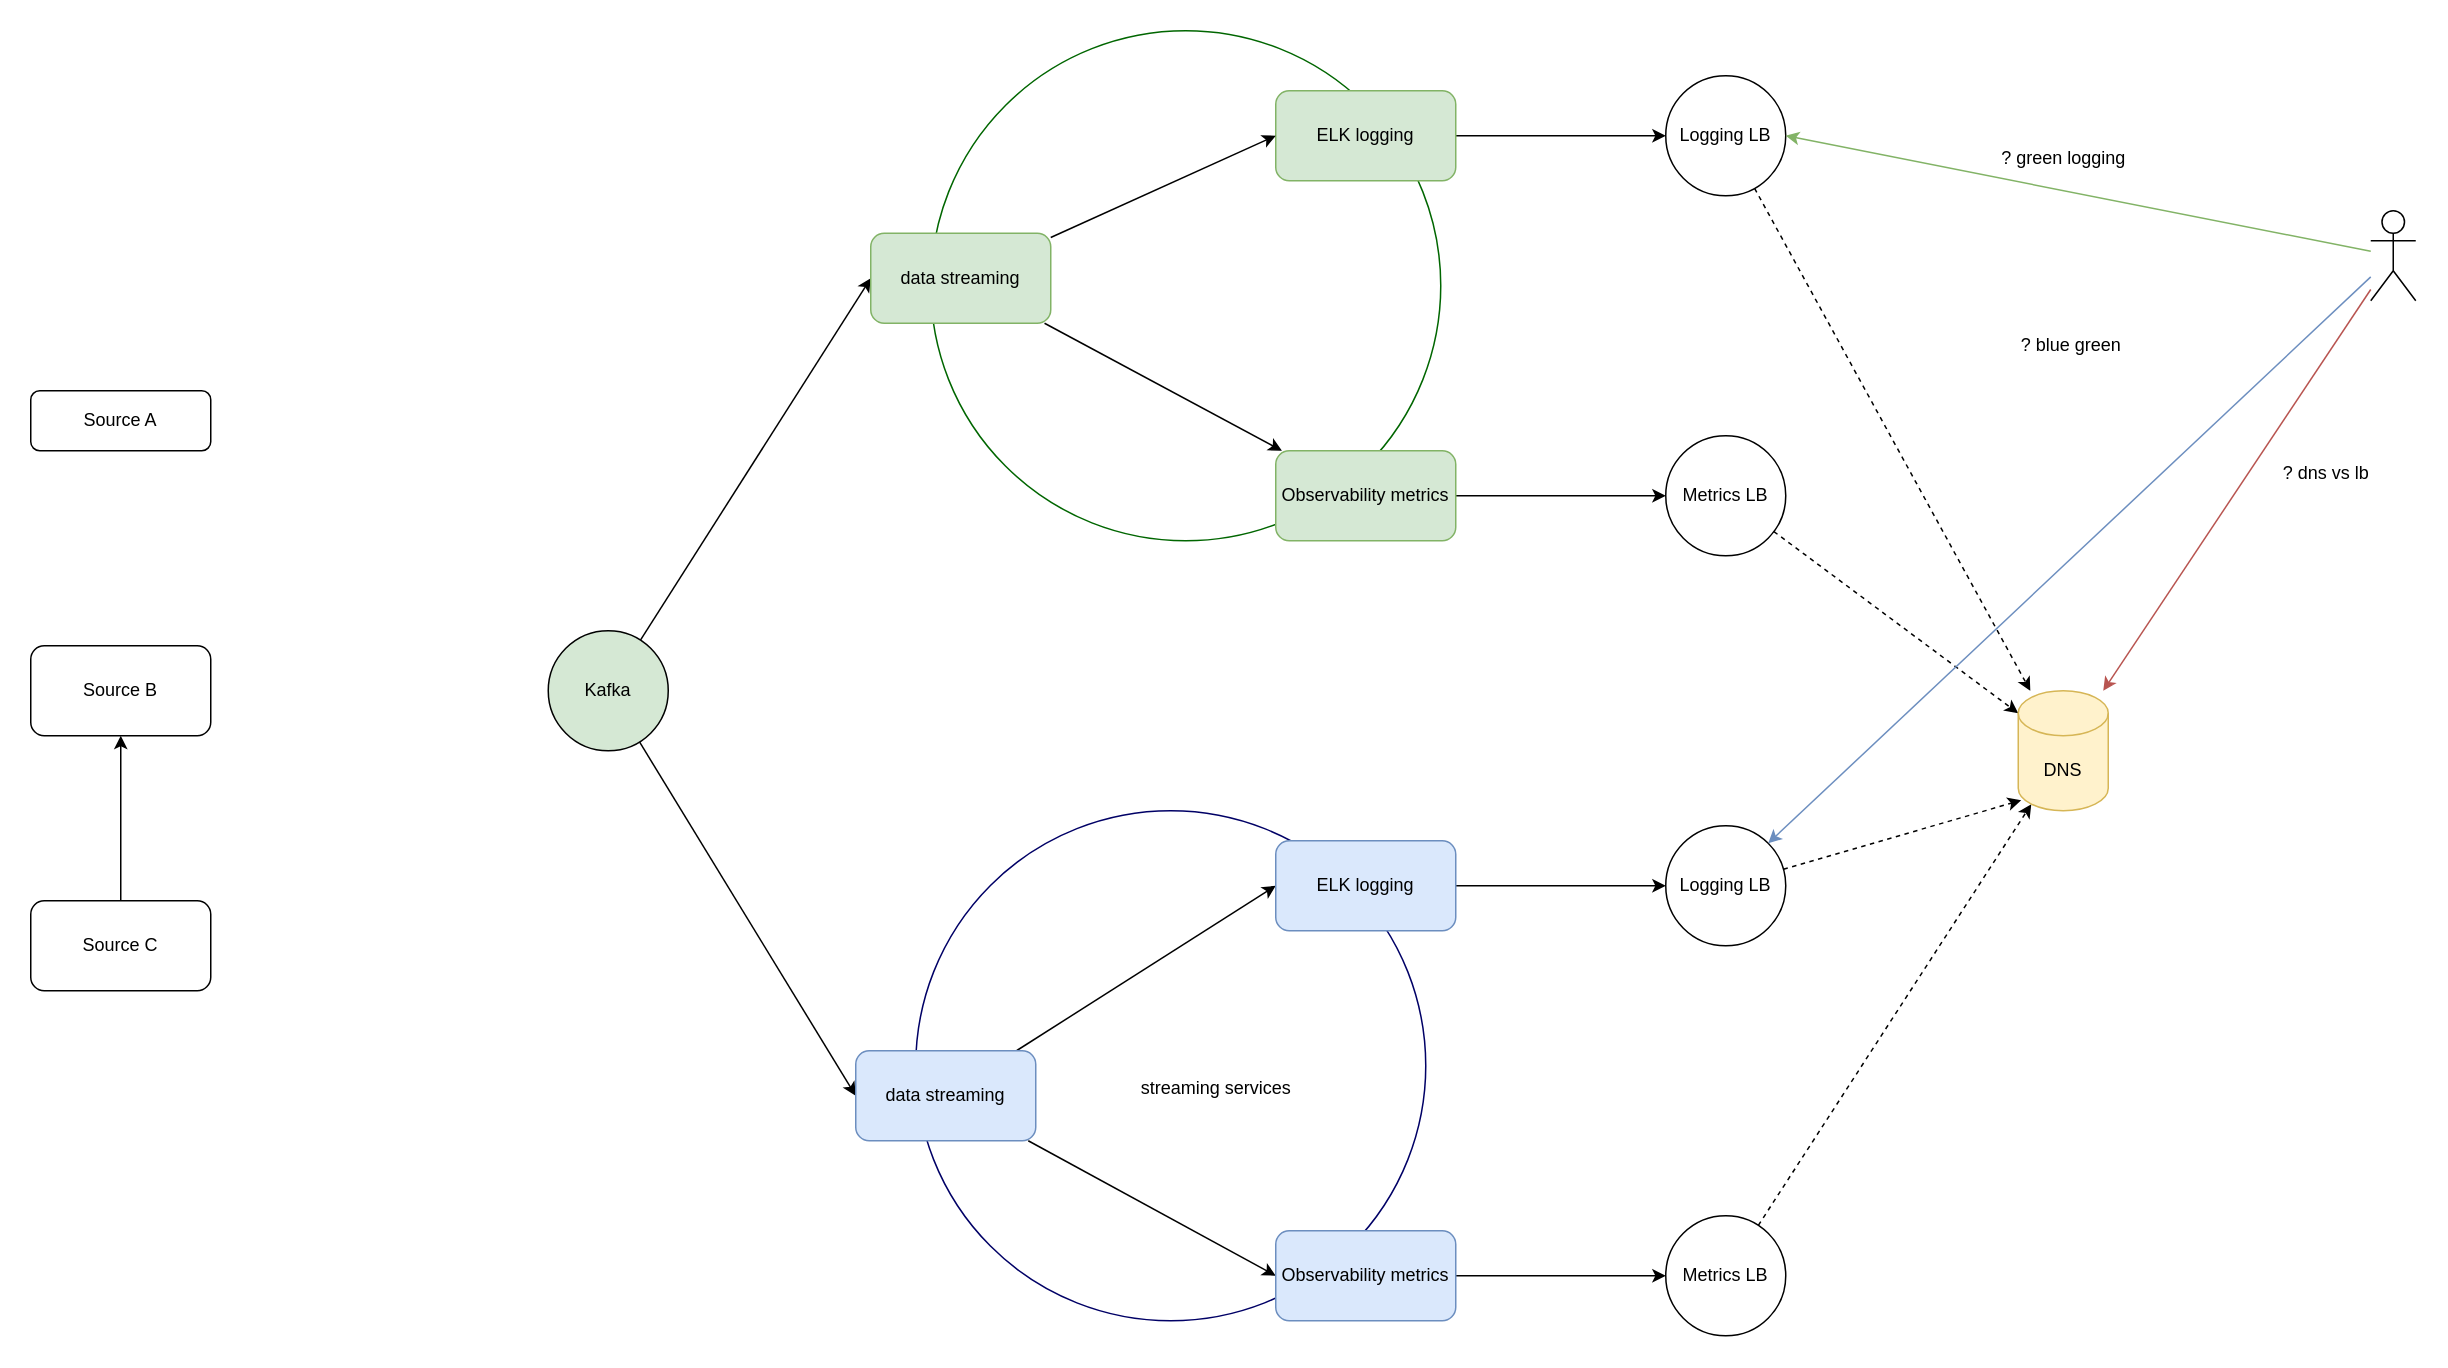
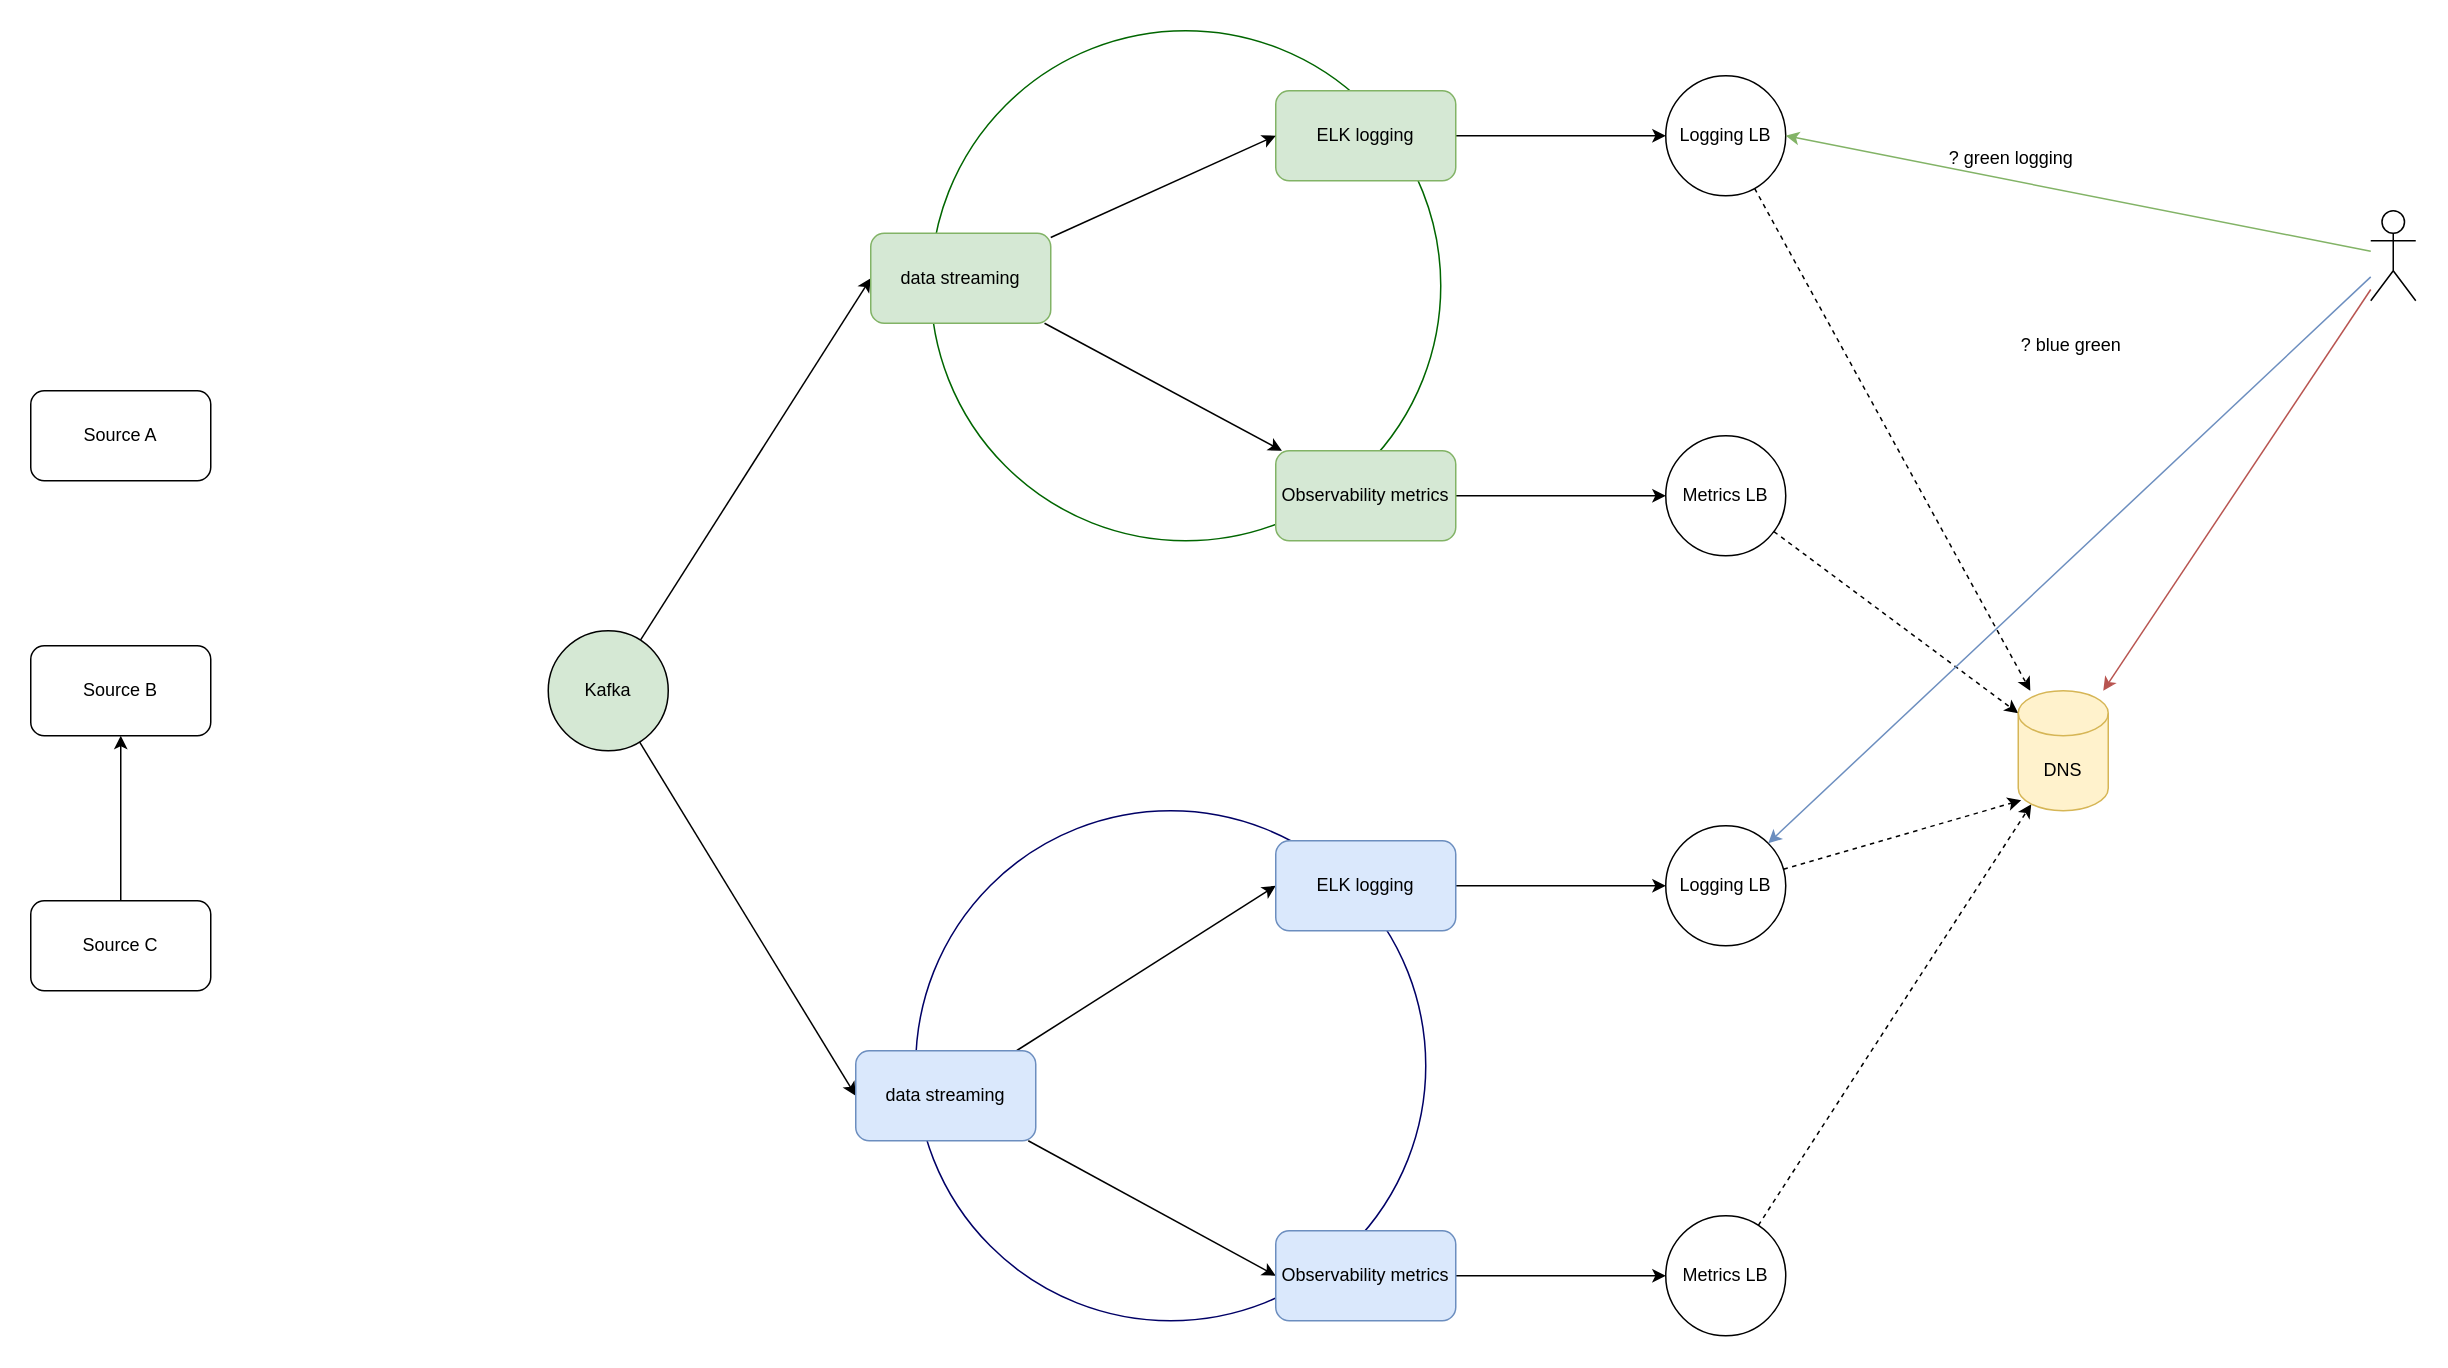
(2063, 158) -> (2011, 158)
(121, 421) -> (121, 436)
(2326, 473) -> none
(1216, 1088) -> none
